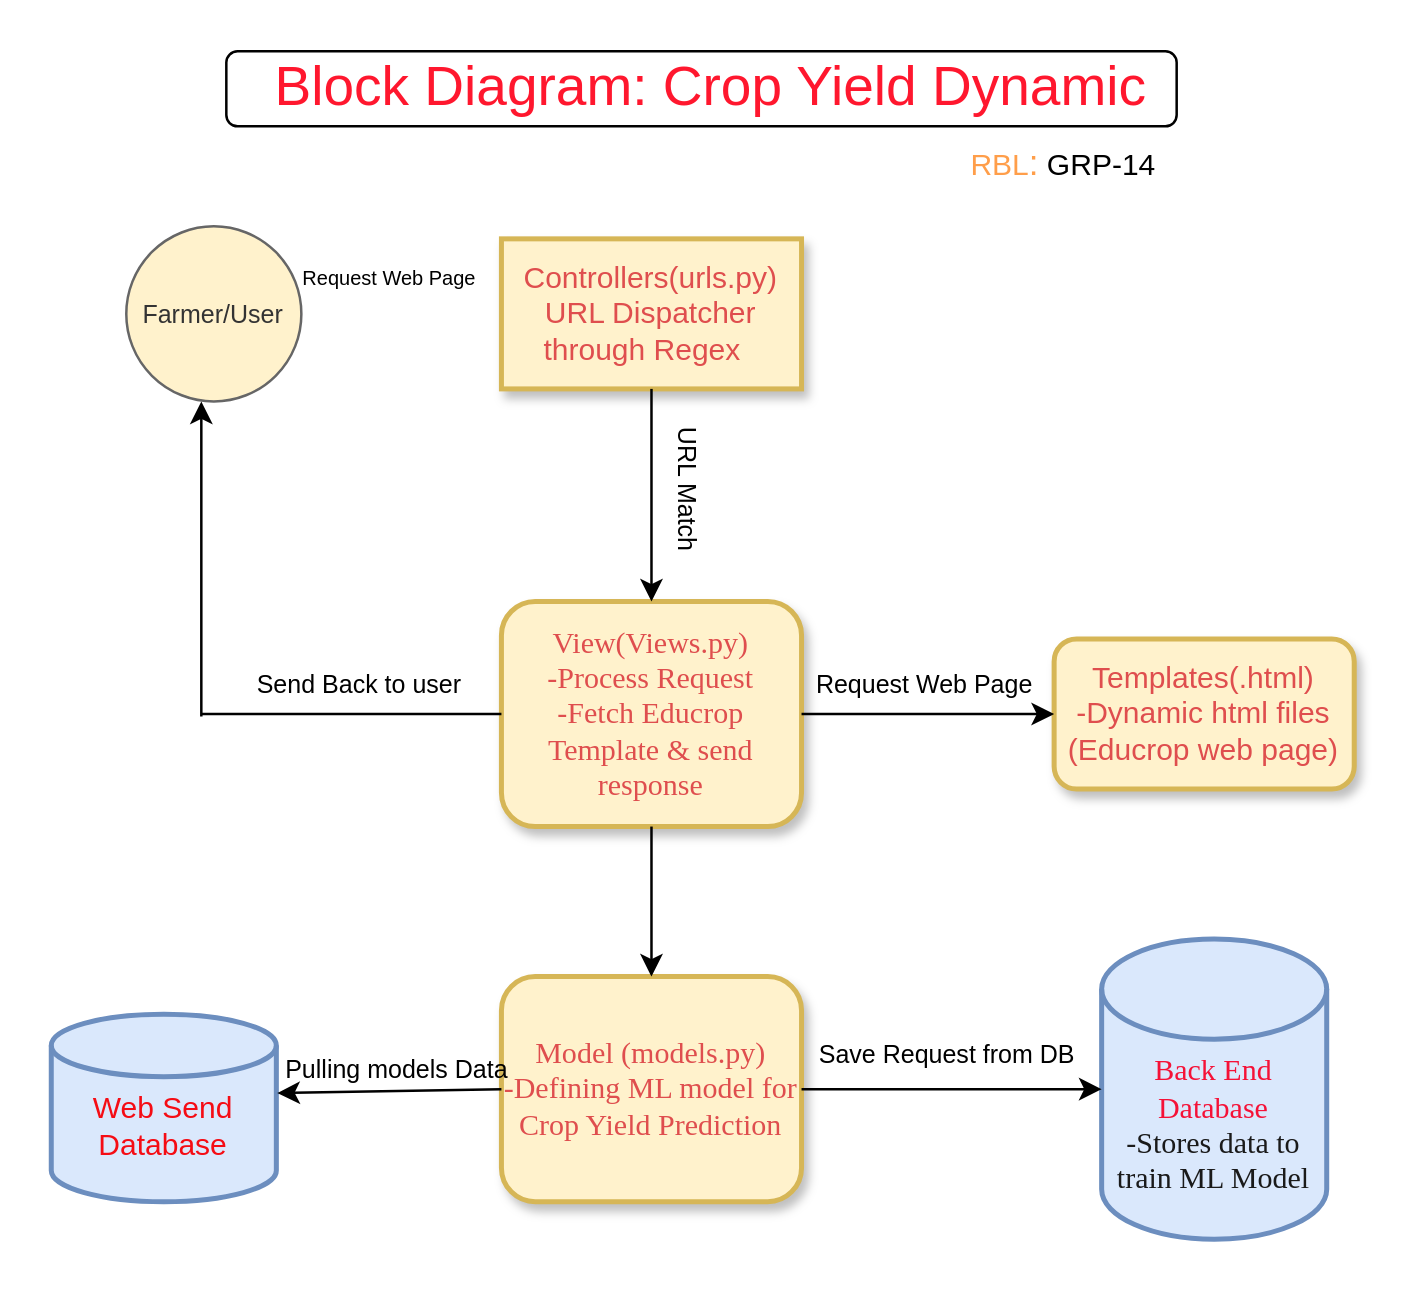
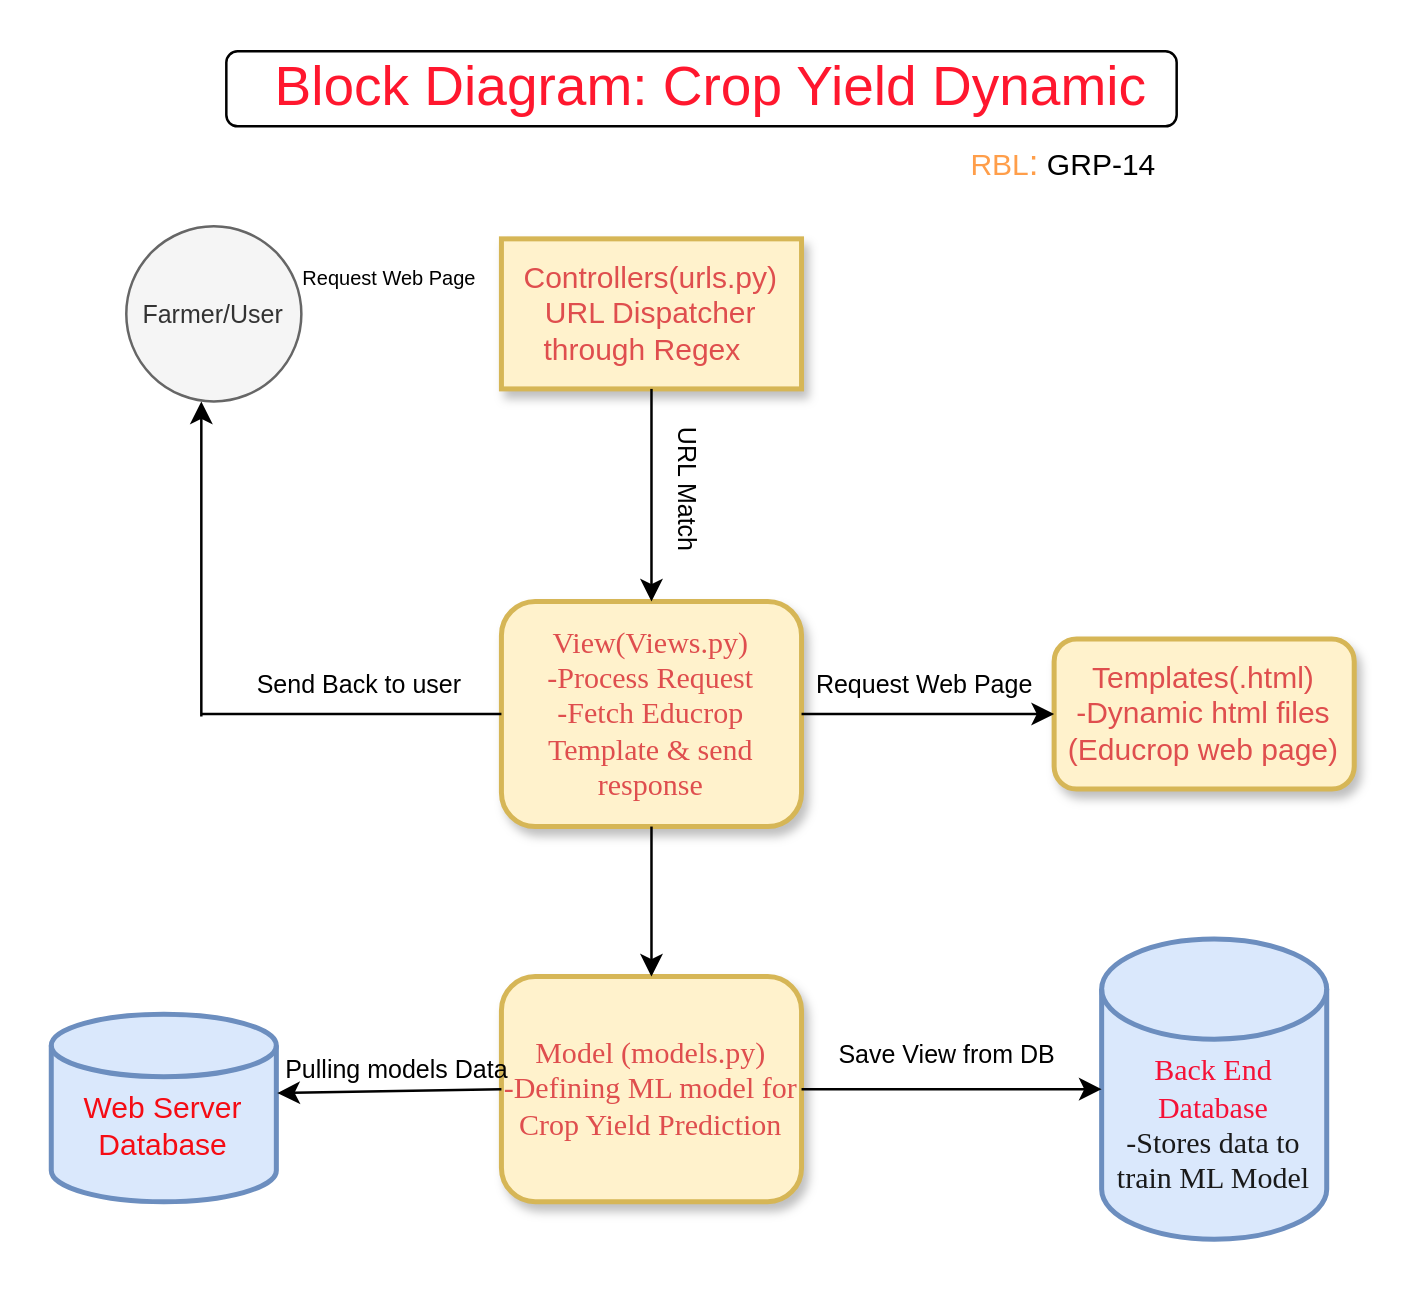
(214, 314) -> (214, 314)
(948, 1054) -> (948, 1054)
(164, 1109) -> (164, 1109)
